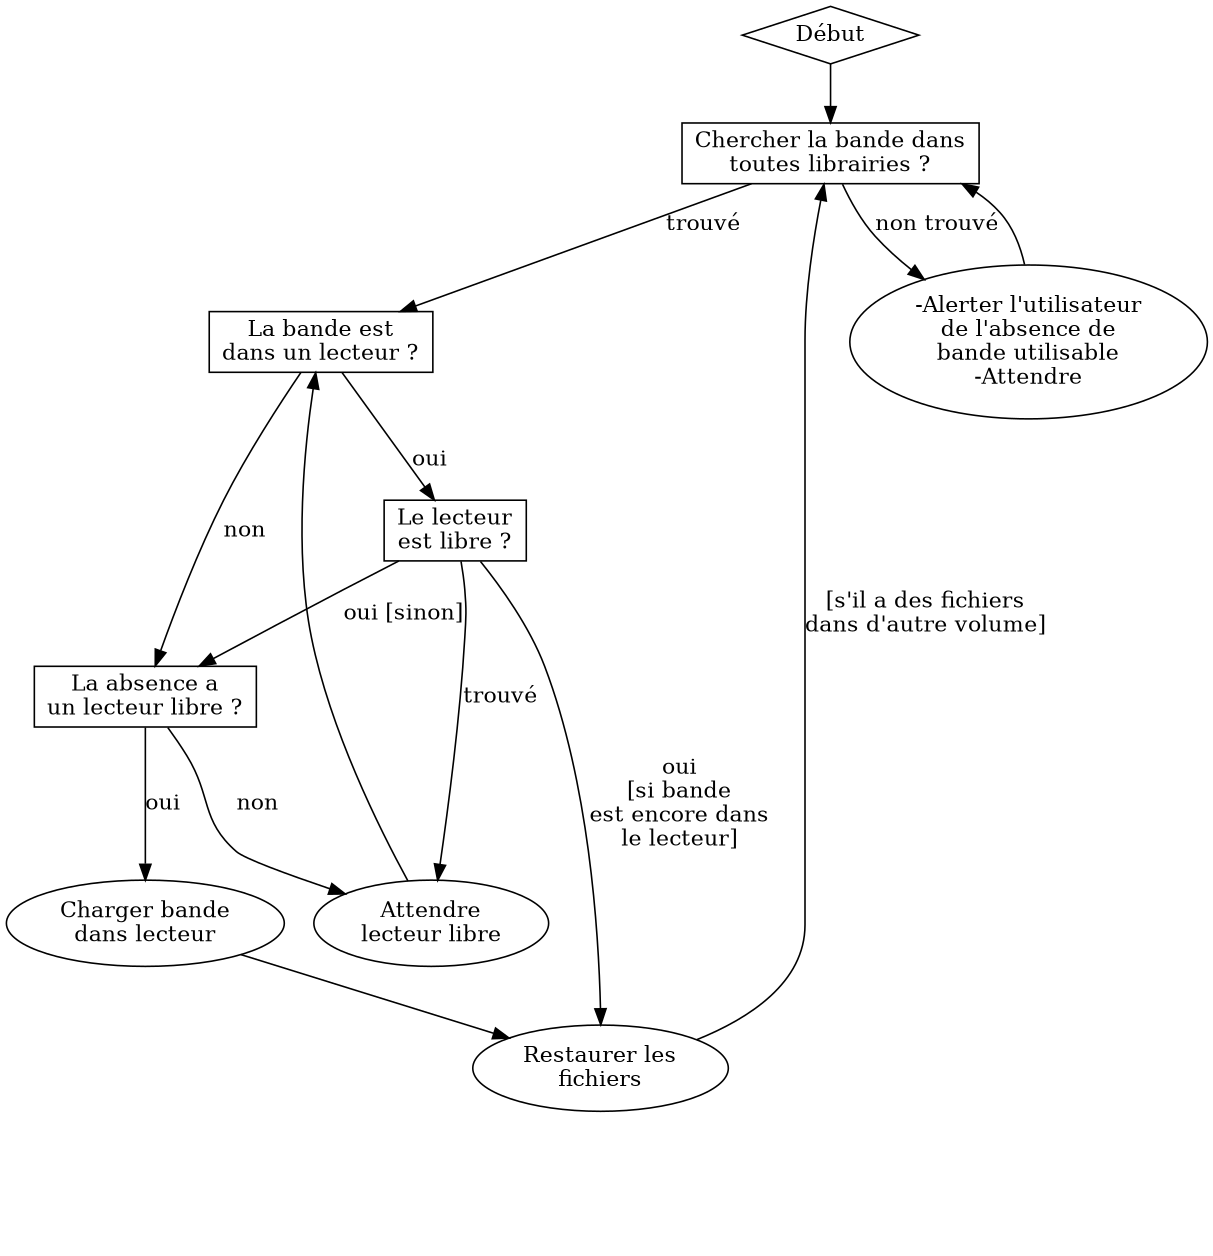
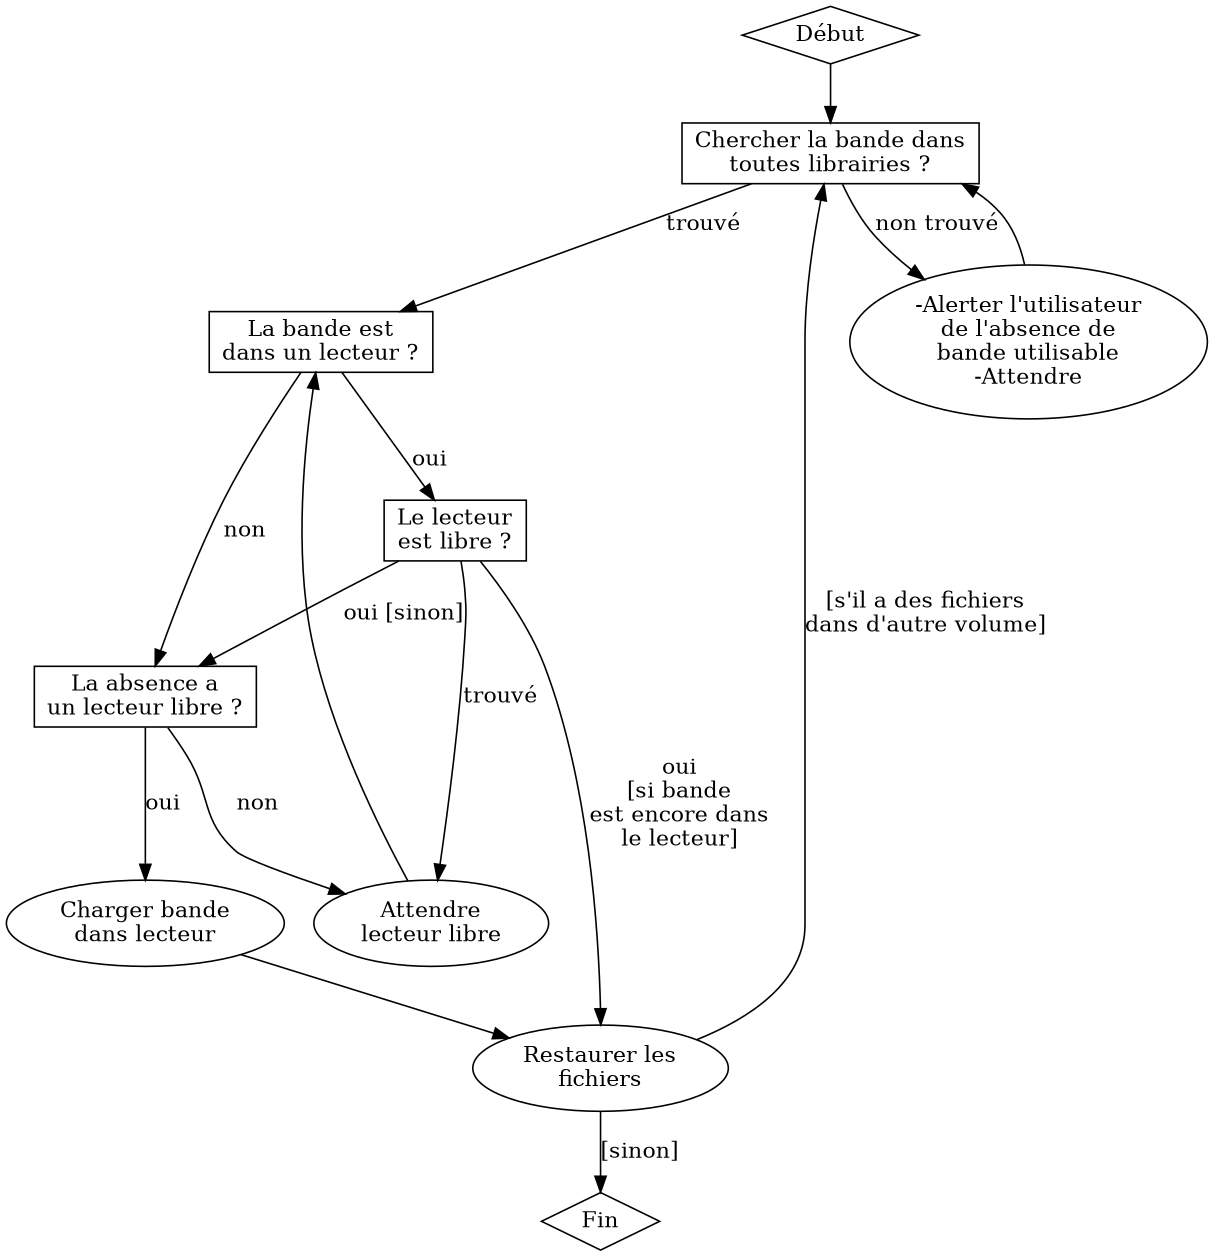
none -> (601, 1221)
